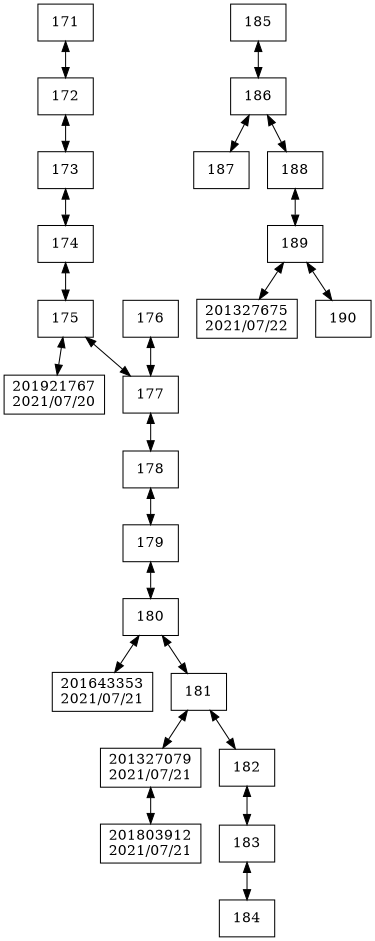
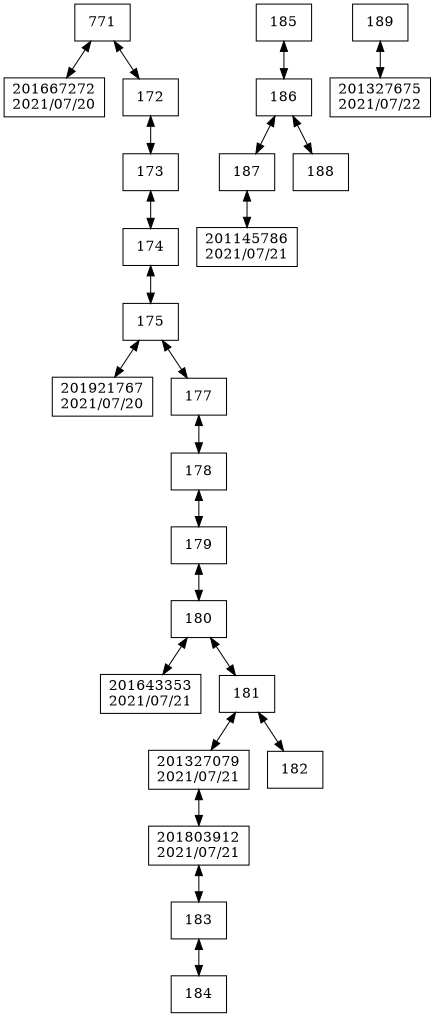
(66, 23) -> (102, 23)
none -> (54, 97)
(295, 207) -> none
none -> (247, 247)
(151, 319) -> none
(343, 319) -> none
(247, 805) -> (199, 884)
